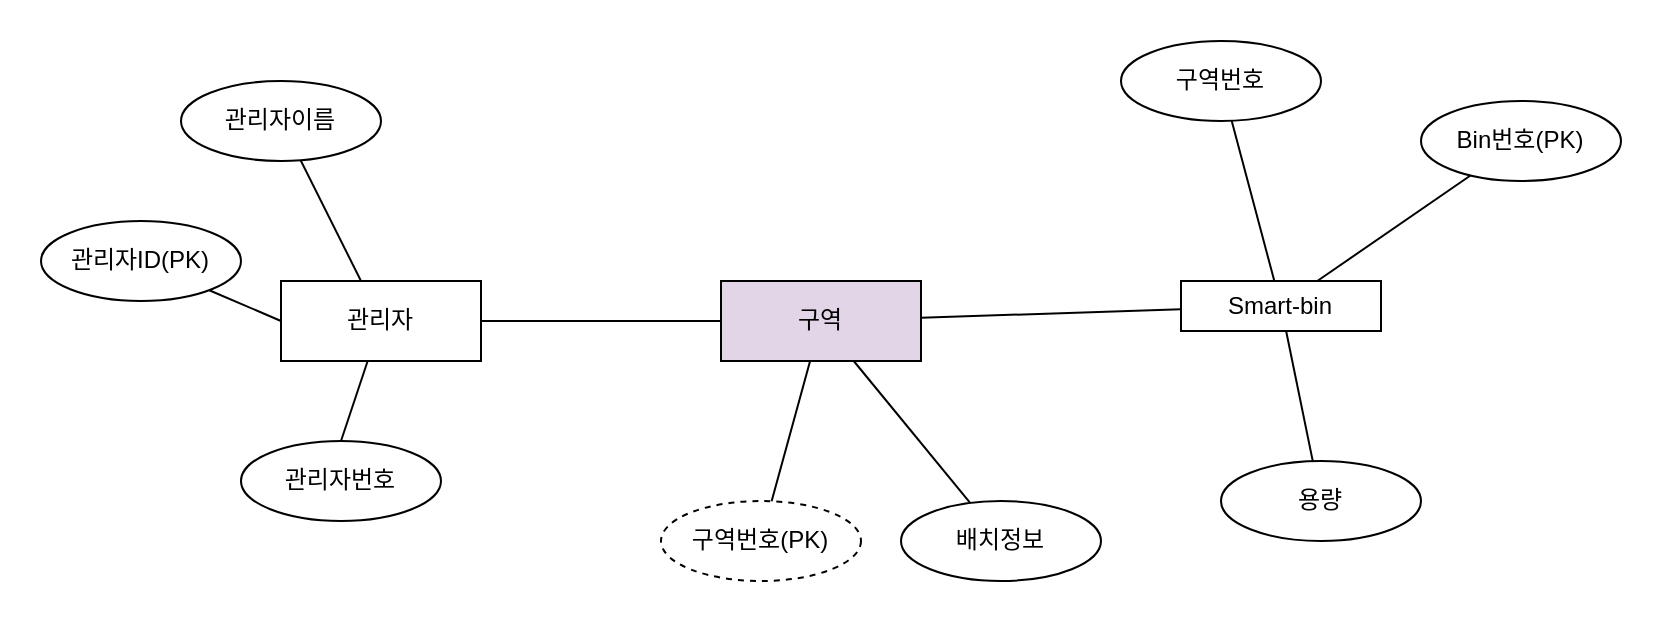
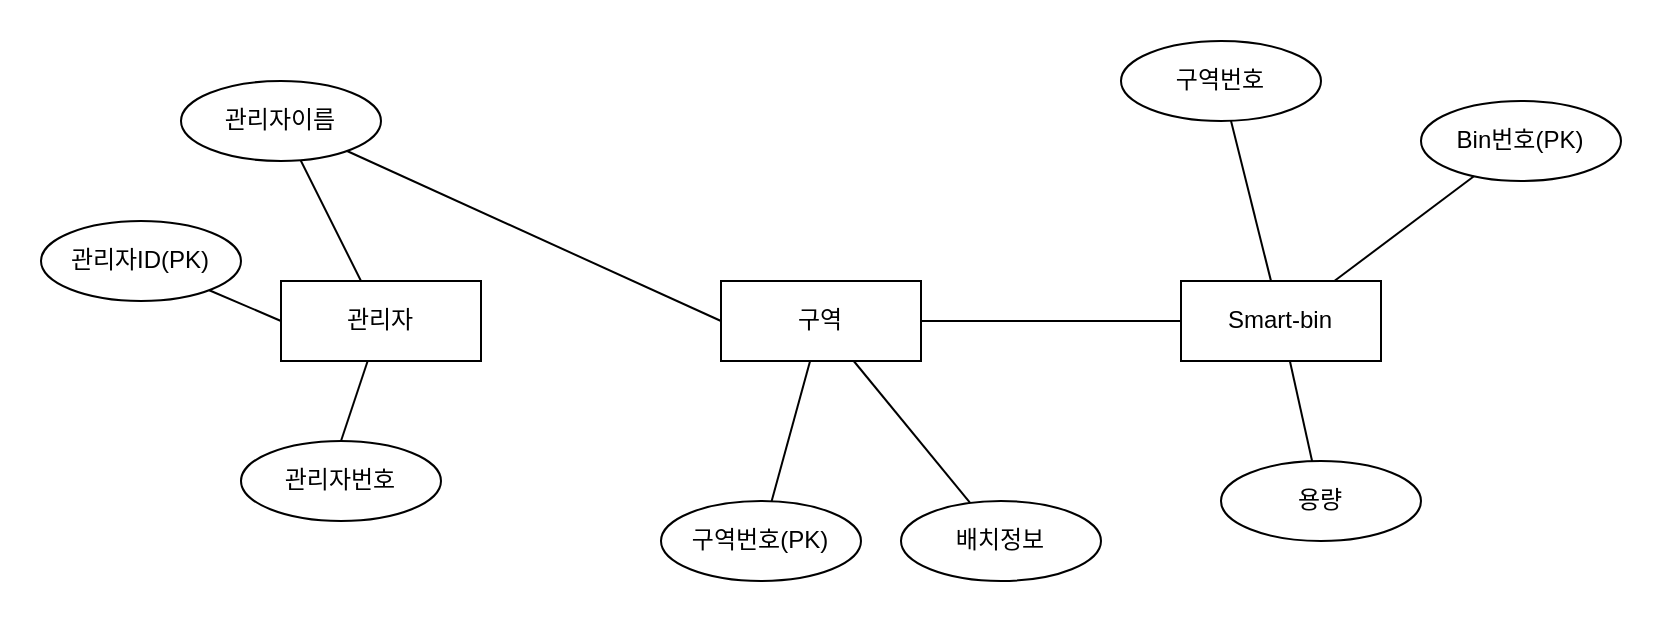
(1281, 306) -> (1281, 321)
(601, 321) -> (534, 236)
(821, 321) -> (821, 321)
(761, 541) -> (761, 541)
